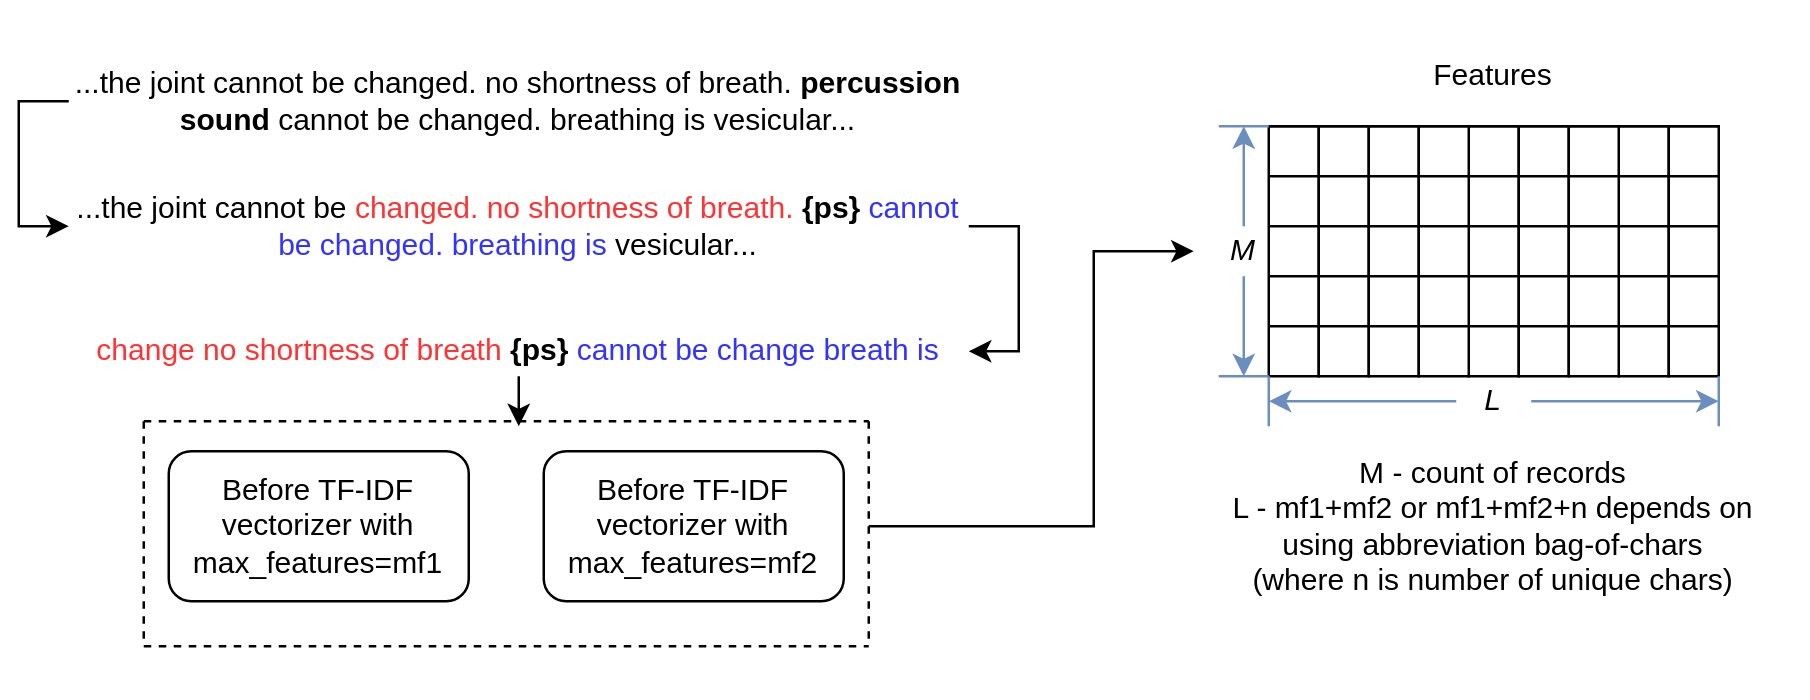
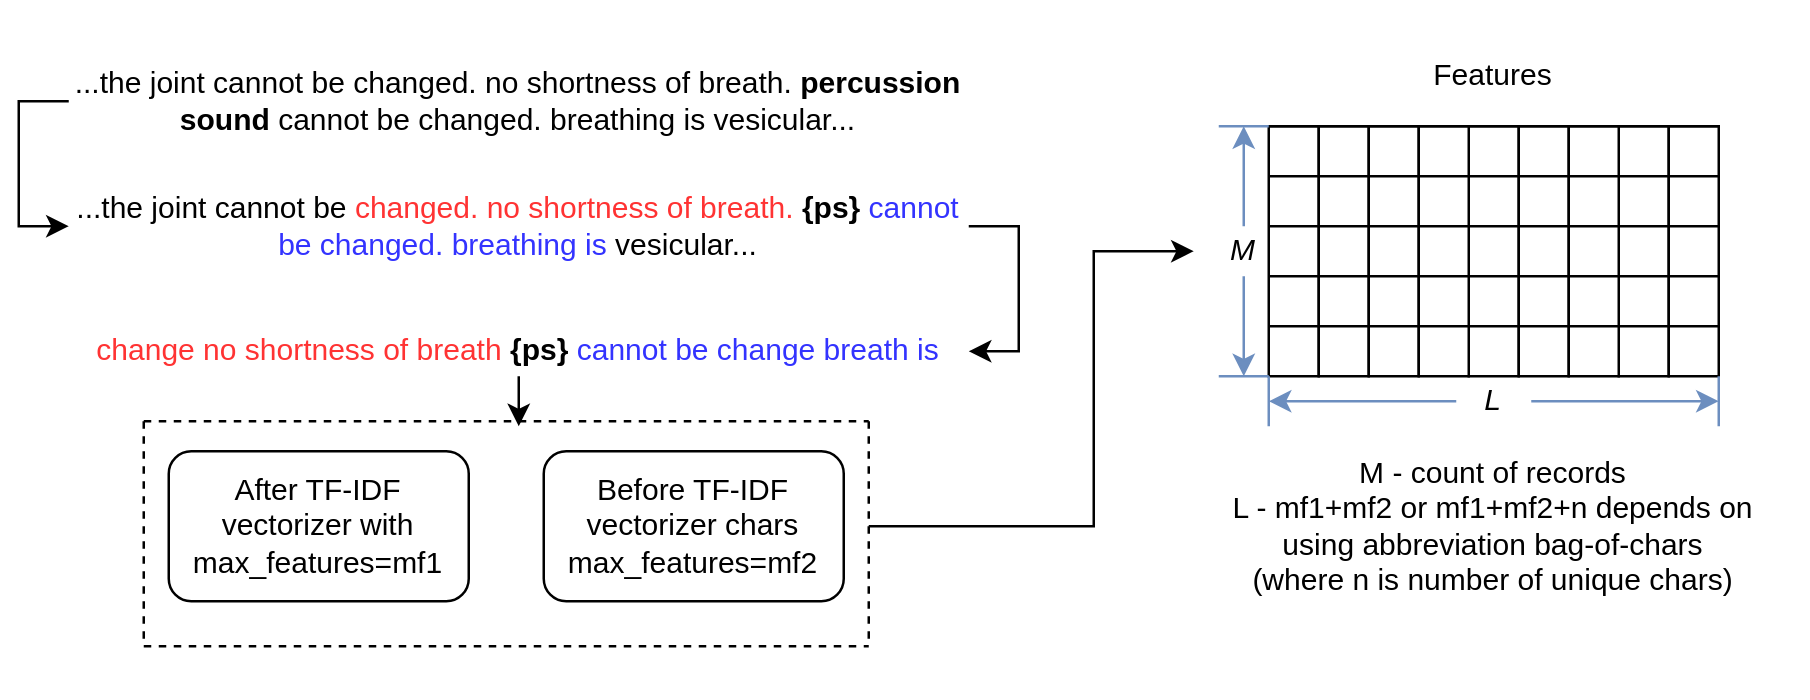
(319, 526) -> (319, 526)
(694, 526) -> (694, 526)
